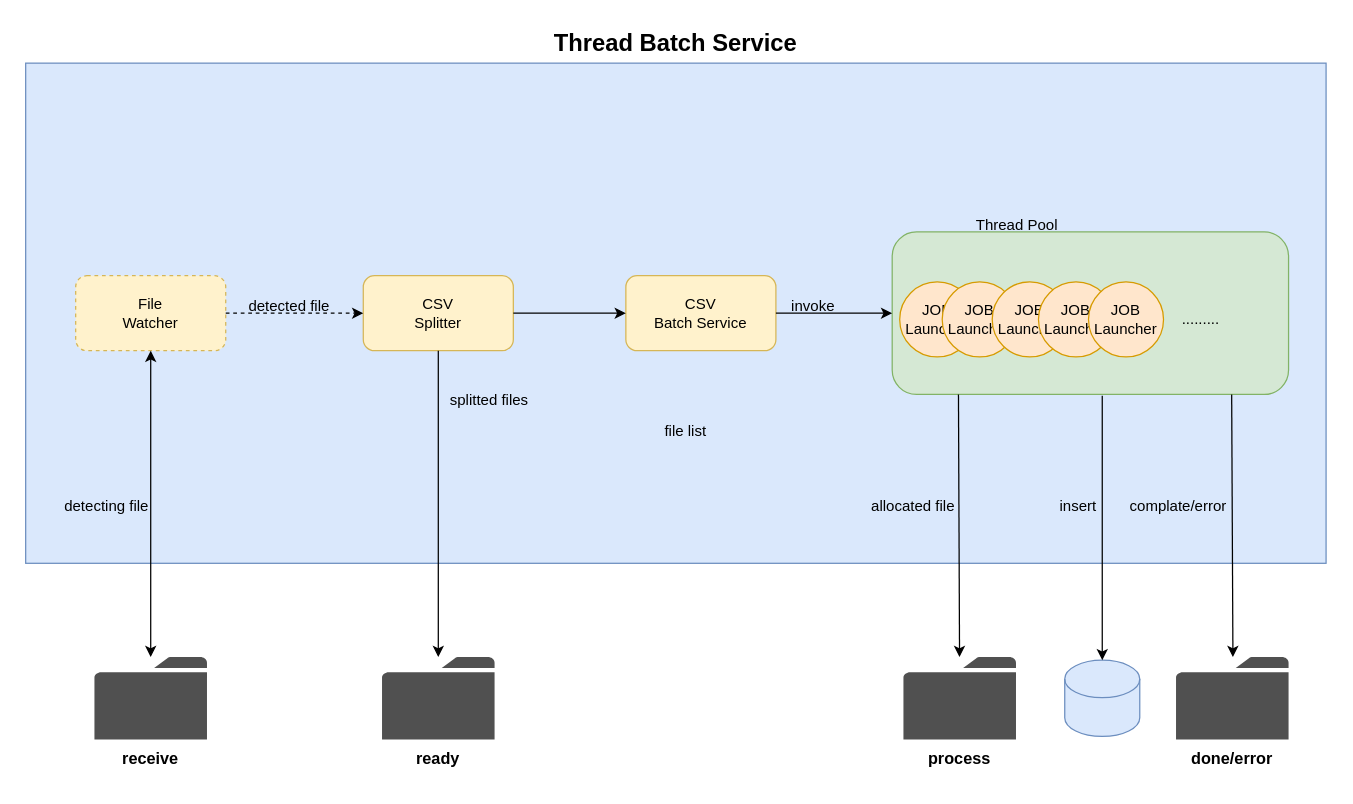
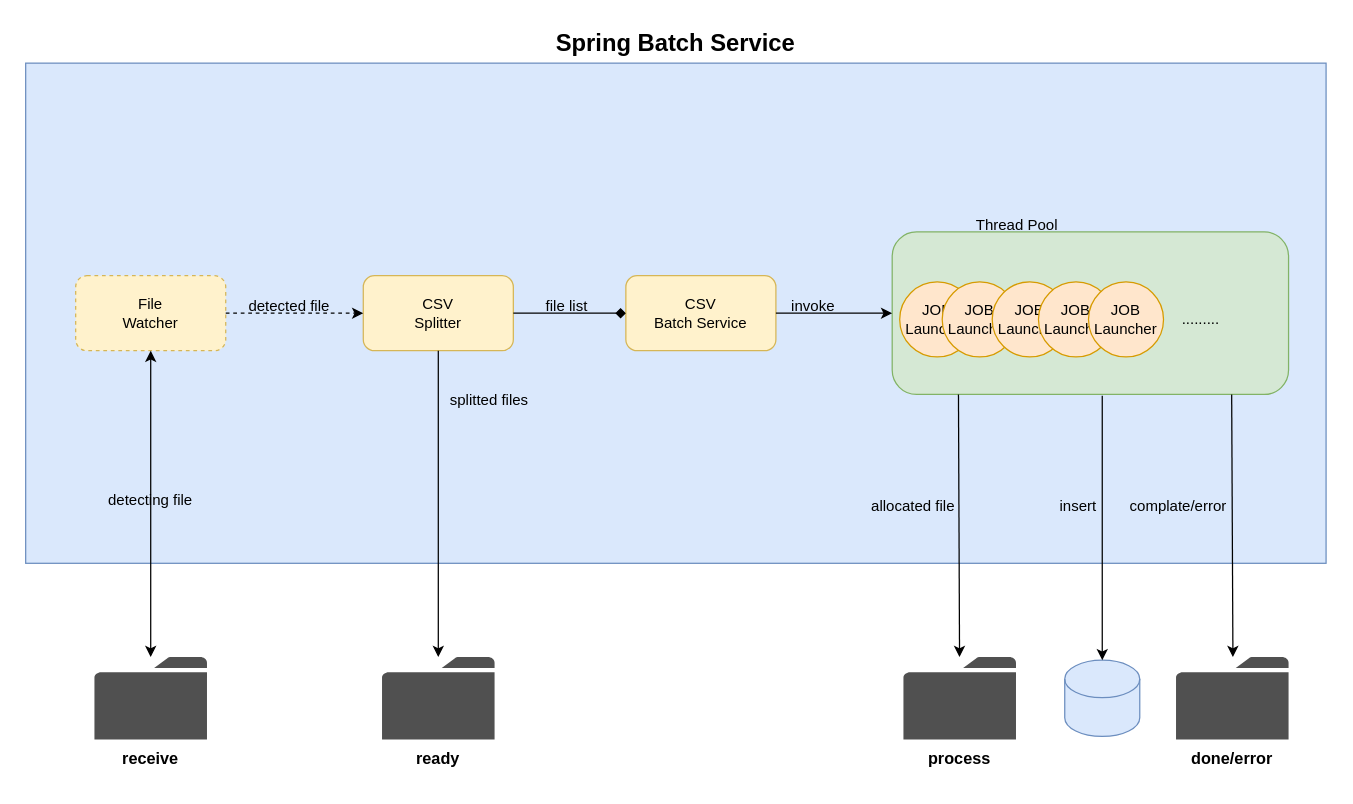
(676, 44) -> (676, 44)
(616, 313) -> (615, 313)
(686, 432) -> (567, 307)
(107, 507) -> (151, 501)
